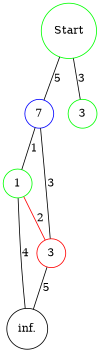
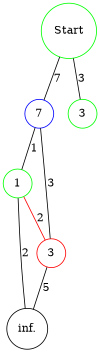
(58, 79) -> (58, 79)
(26, 253) -> (26, 253)
